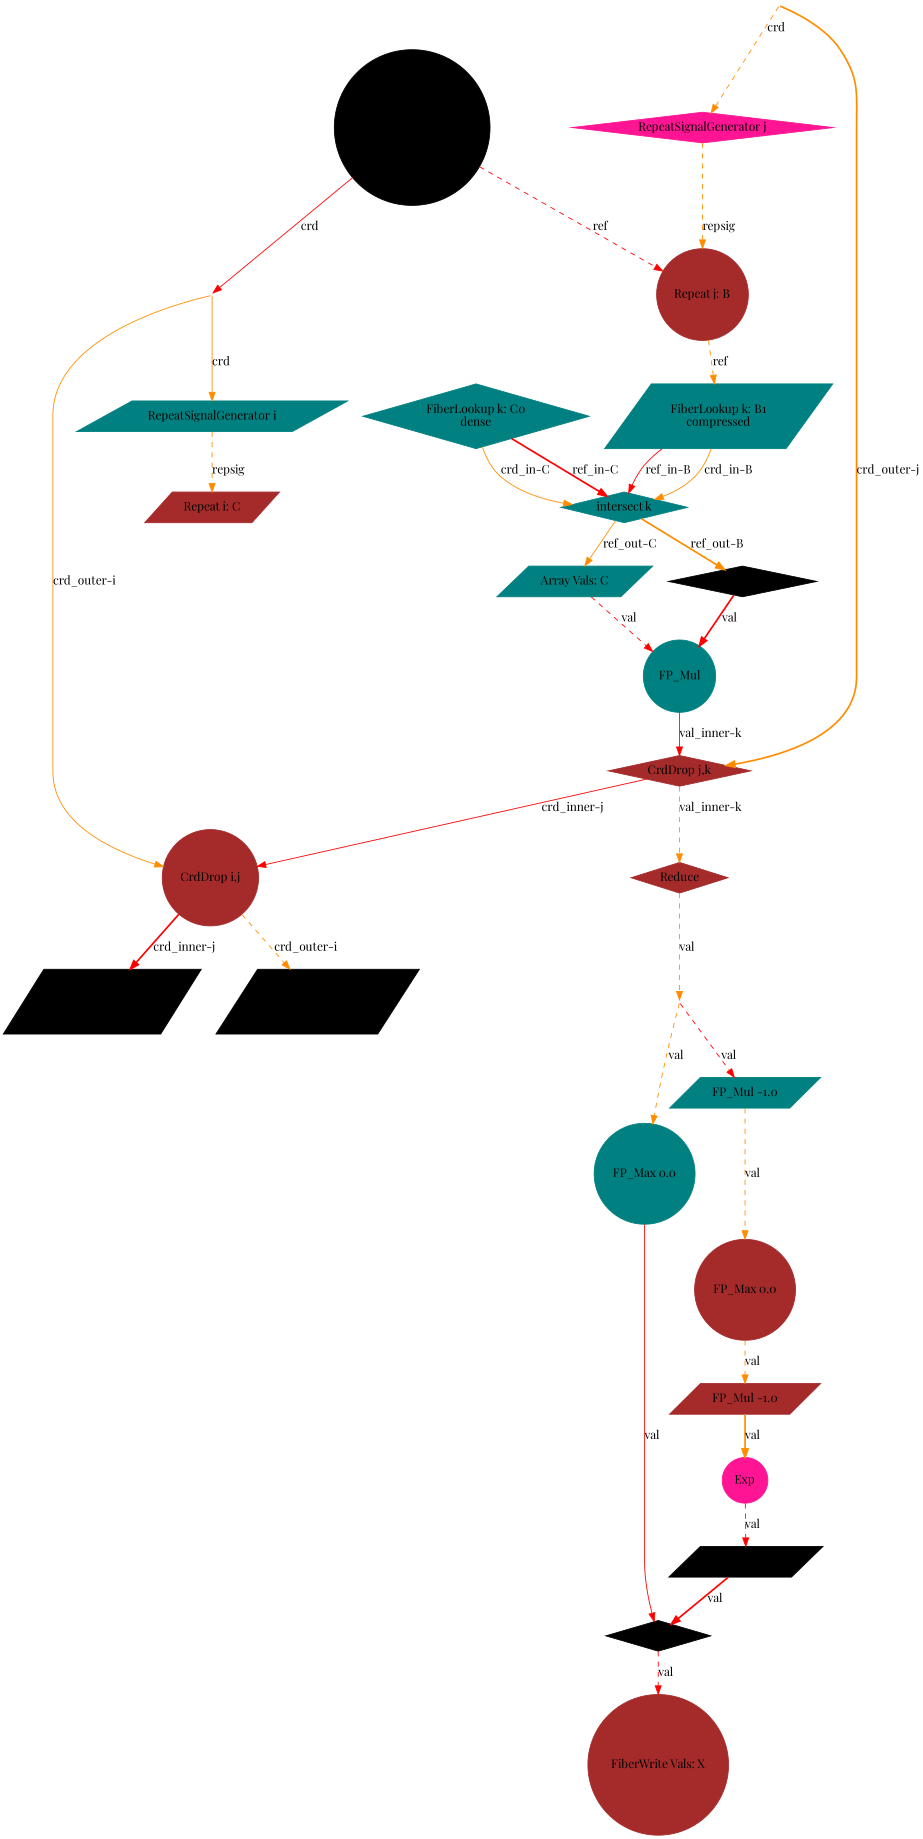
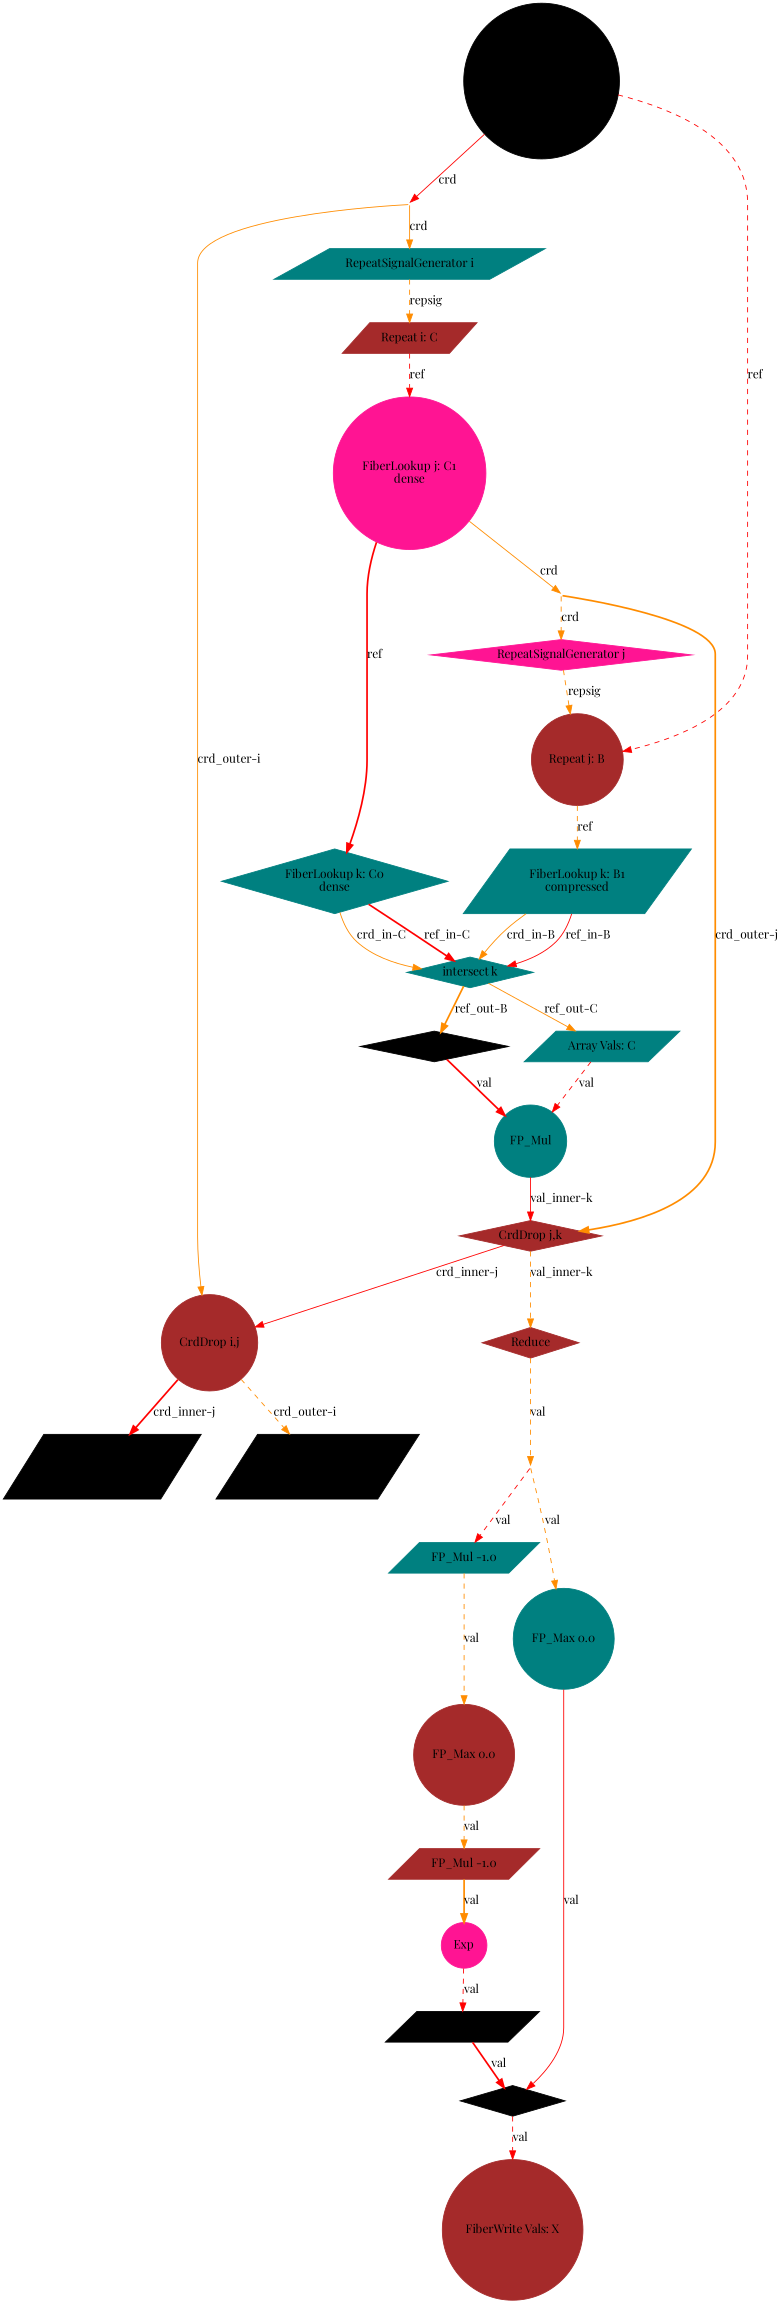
none -> (410, 473)
